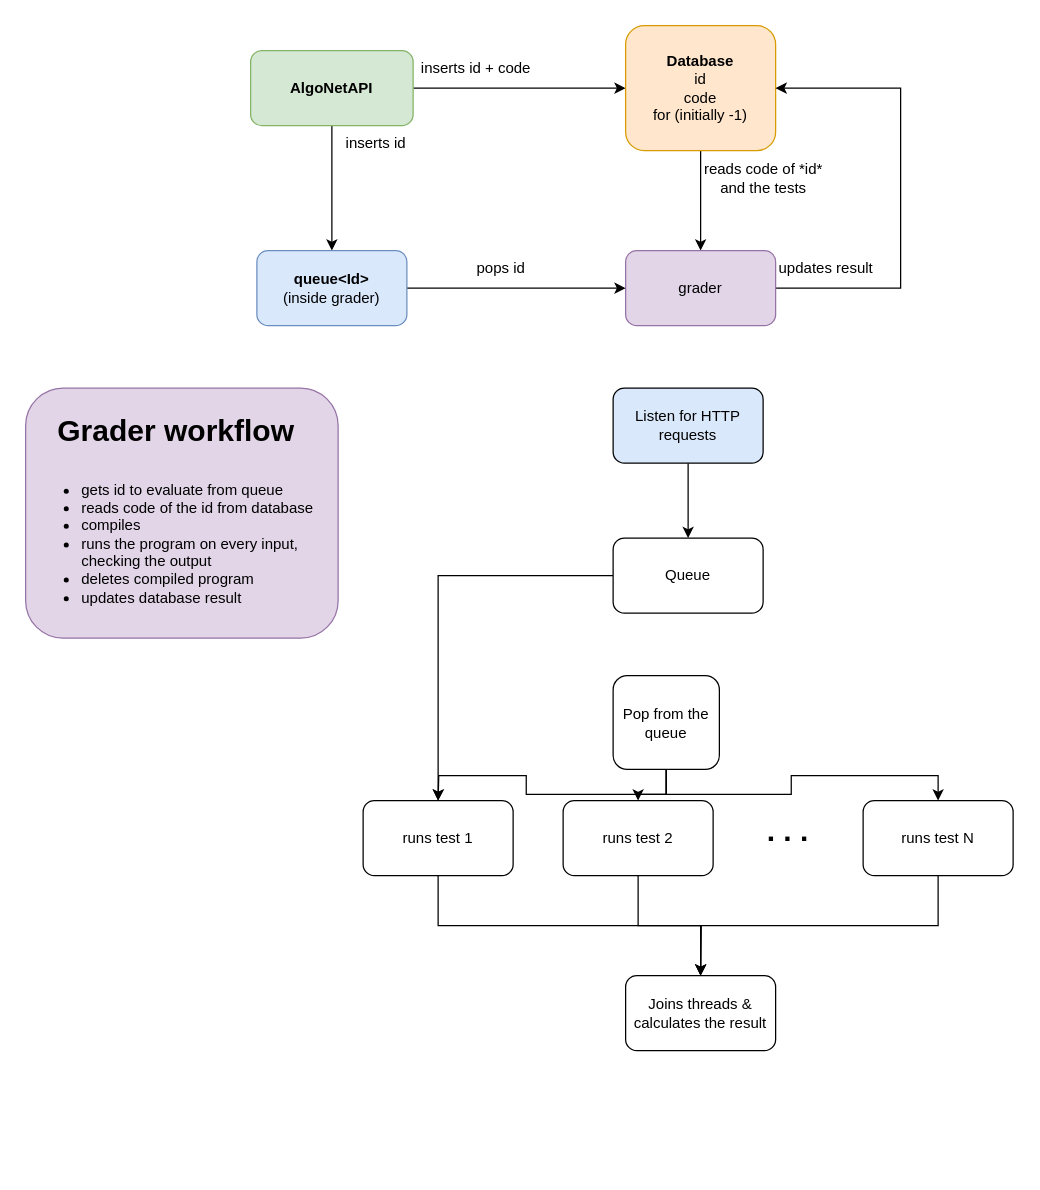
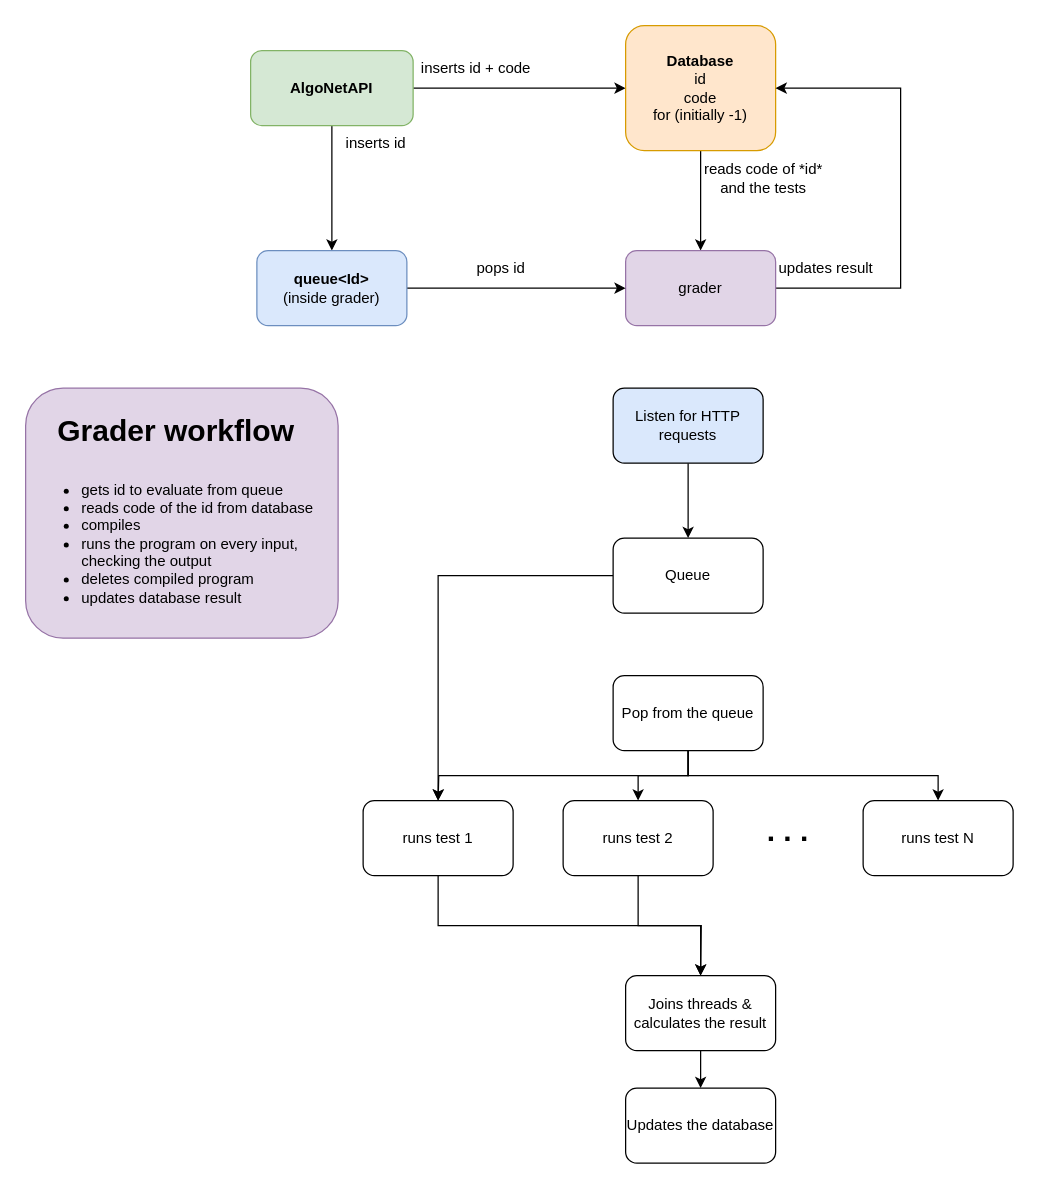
(666, 723) -> (688, 713)
(846, 926) -> none
none -> (701, 1074)
none -> (701, 1126)
